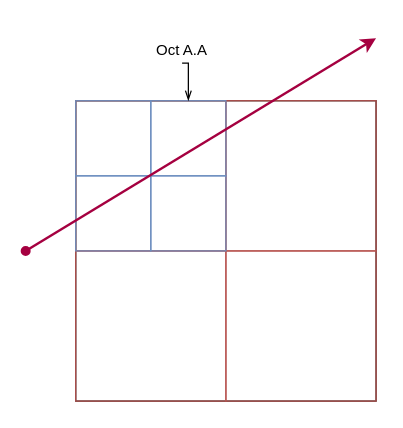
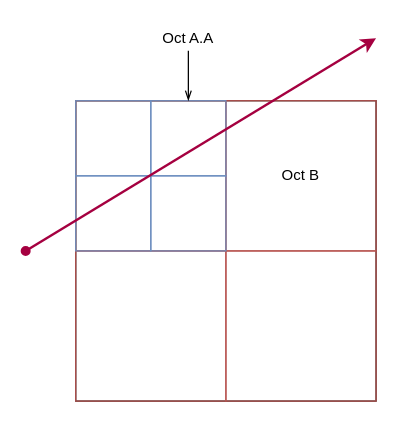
(182, 51) -> (188, 38)
none -> (301, 176)
